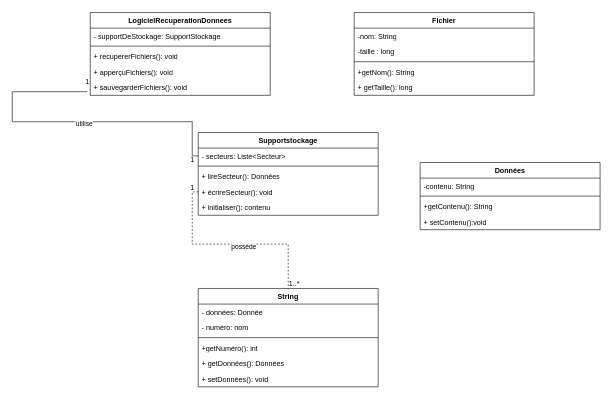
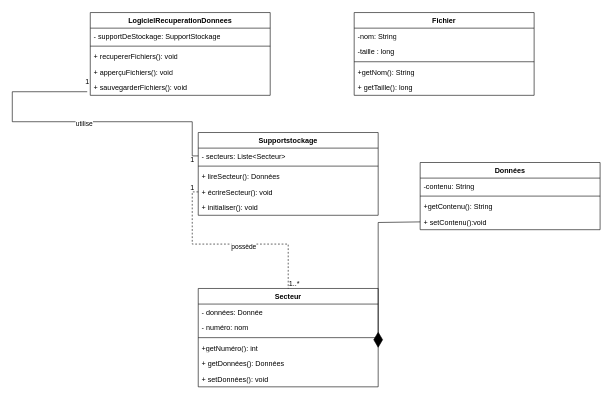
(243, 208) -> (236, 208)
none -> (378, 235)
(288, 297) -> (288, 297)
